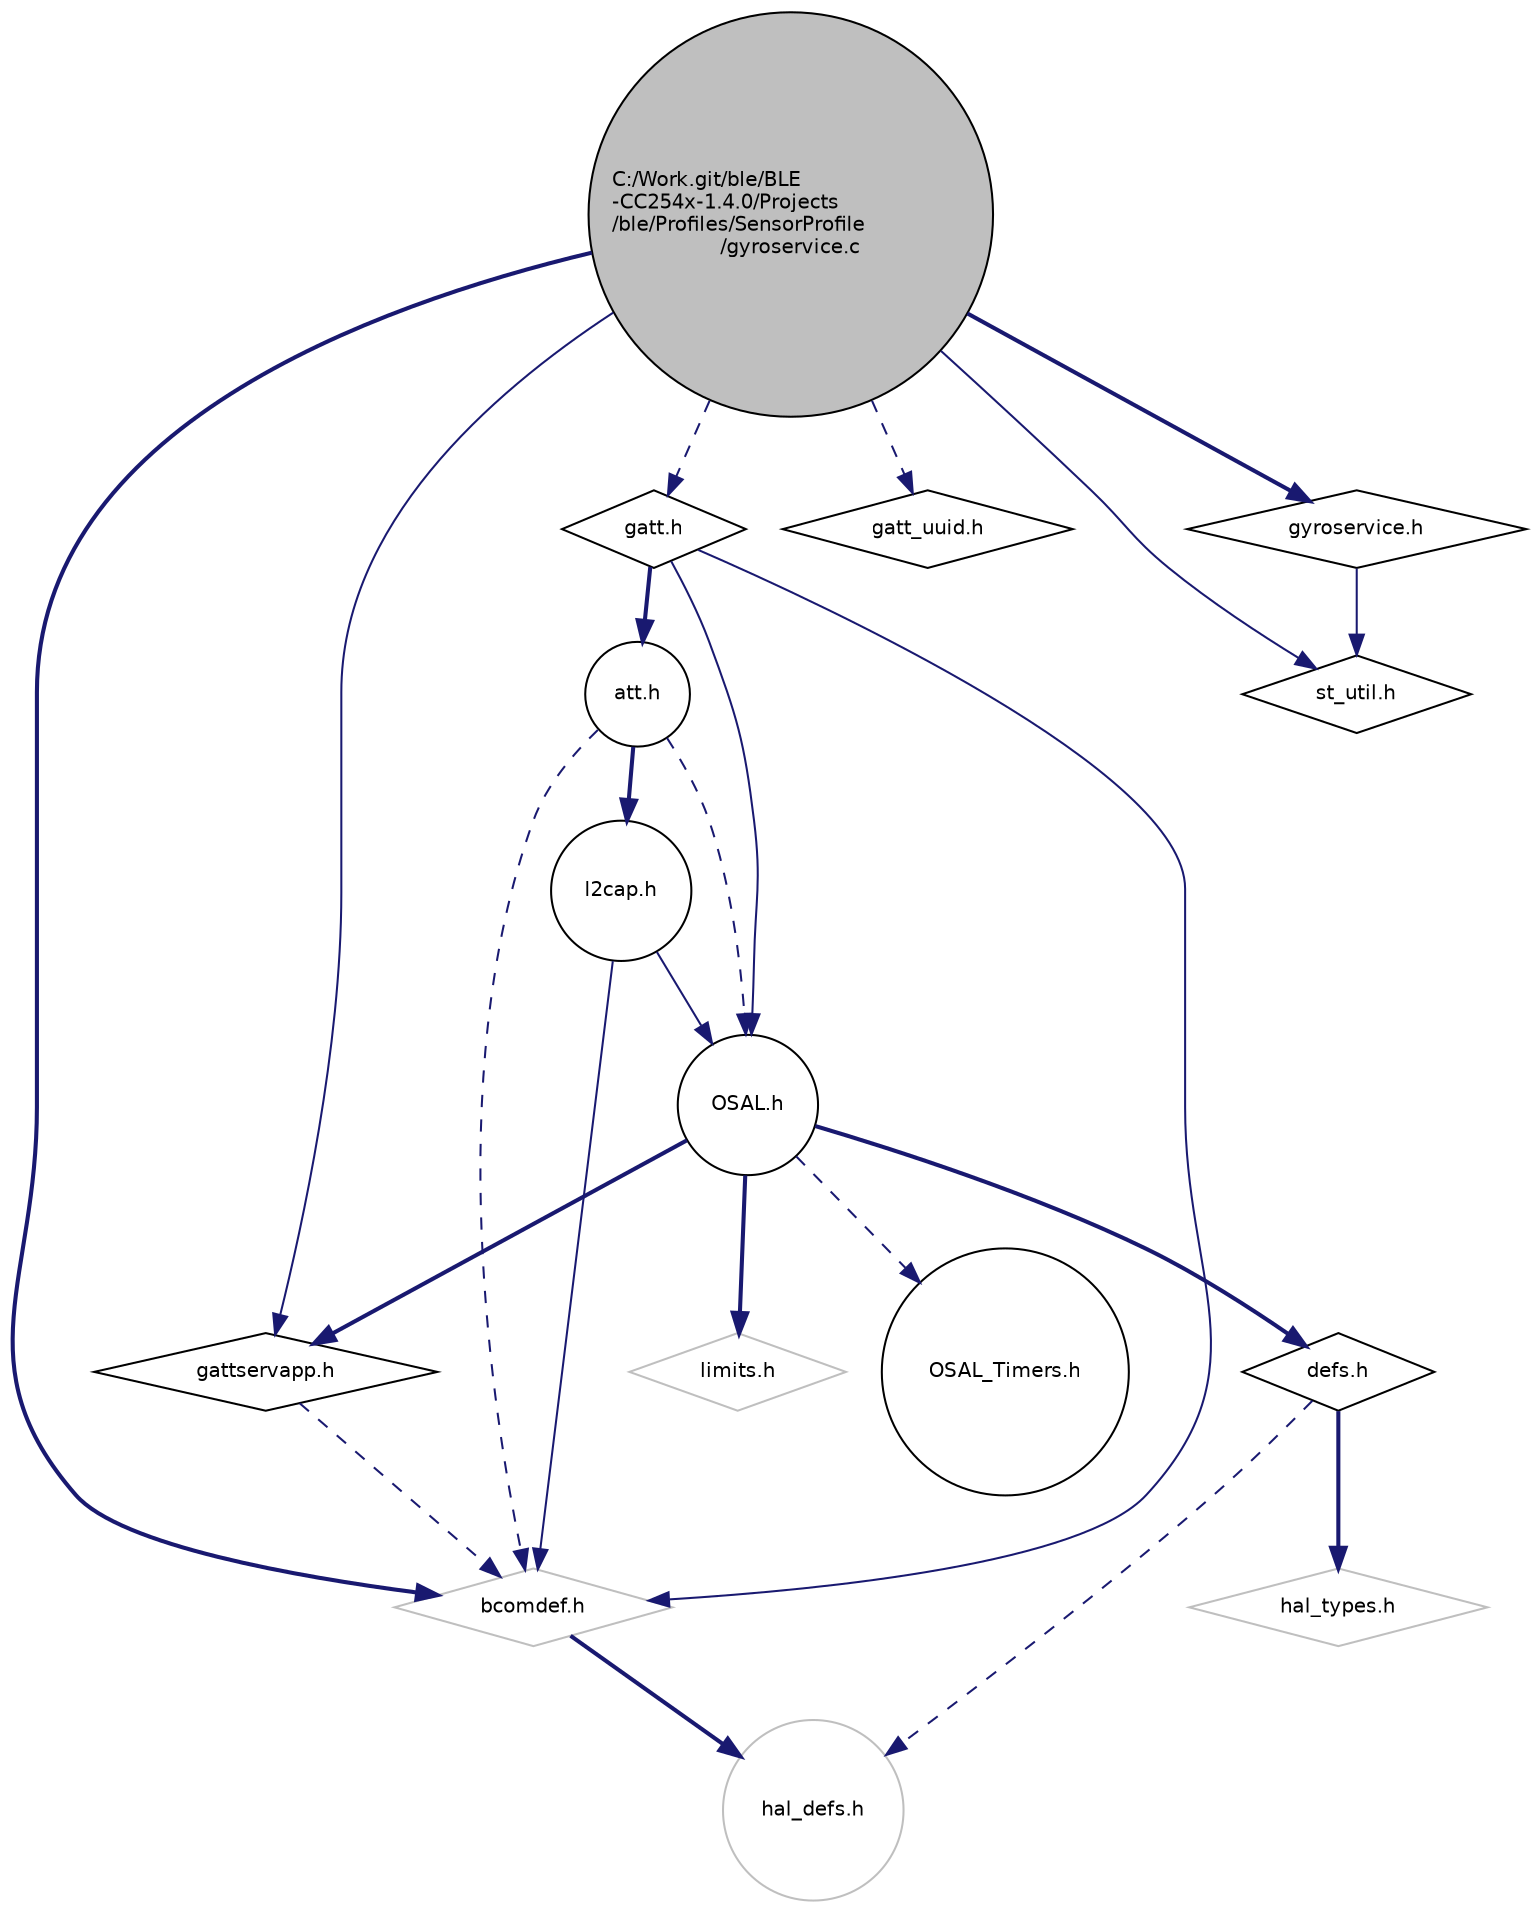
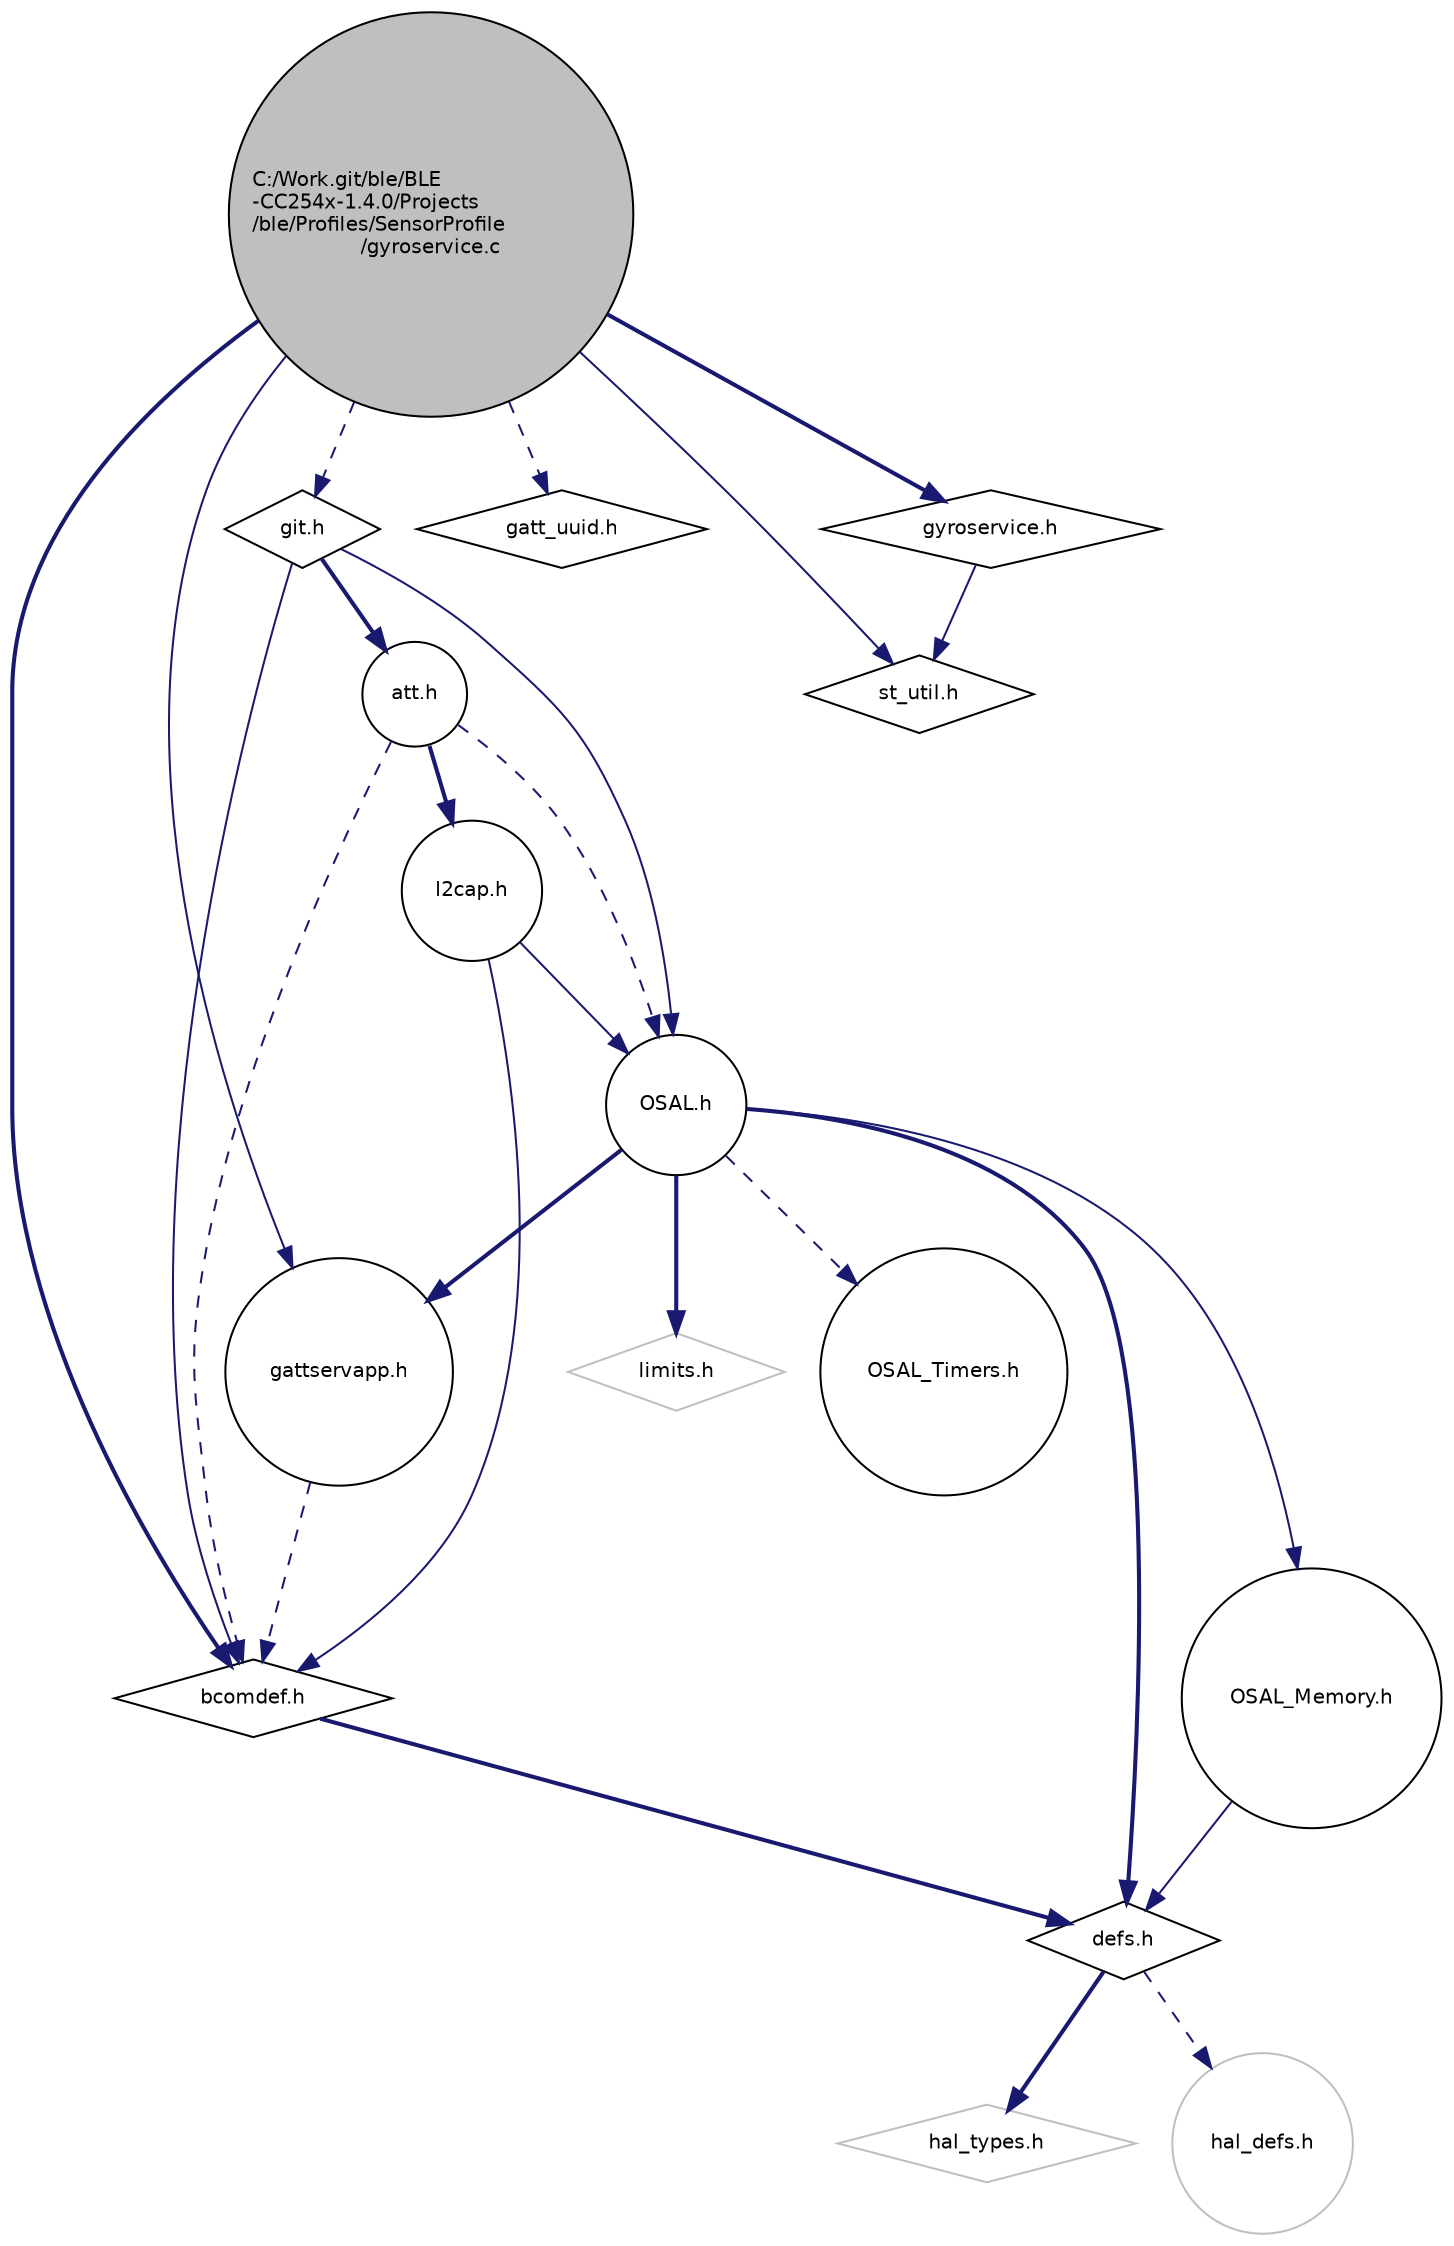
(654, 529) -> (302, 529)
(266, 1372) -> (339, 1372)
(533, 1607) -> (253, 1698)
(647, 1690) -> (685, 1818)
none -> (1312, 1698)
